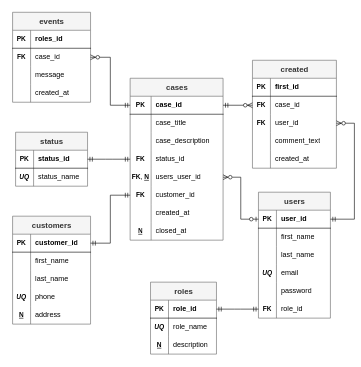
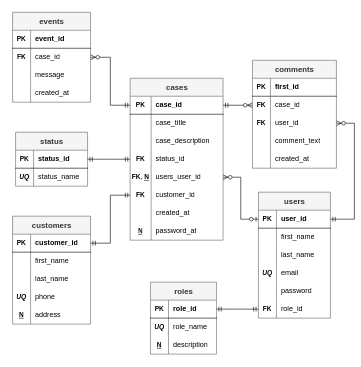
(49, 39) -> (50, 39)
(295, 69) -> (295, 69)
(173, 231) -> (178, 231)
